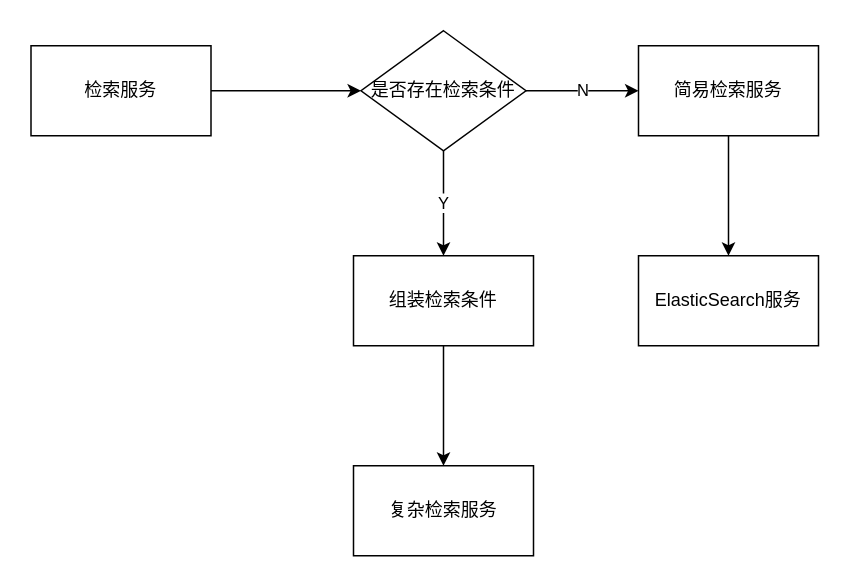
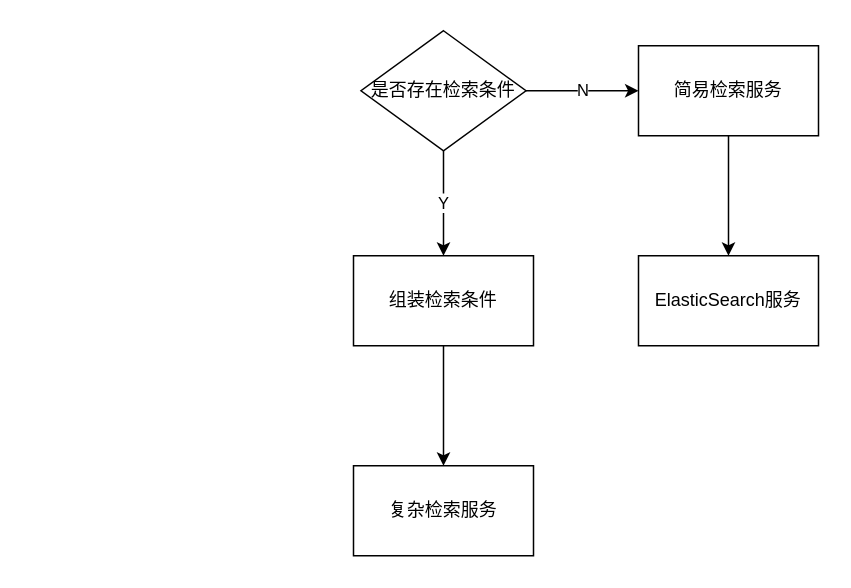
(121, 91) -> none
(281, 91) -> none
